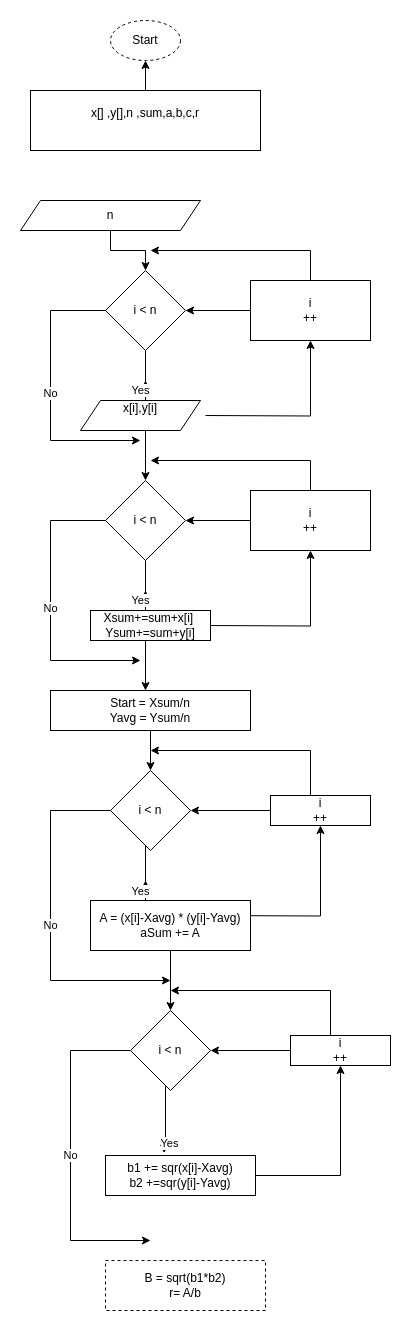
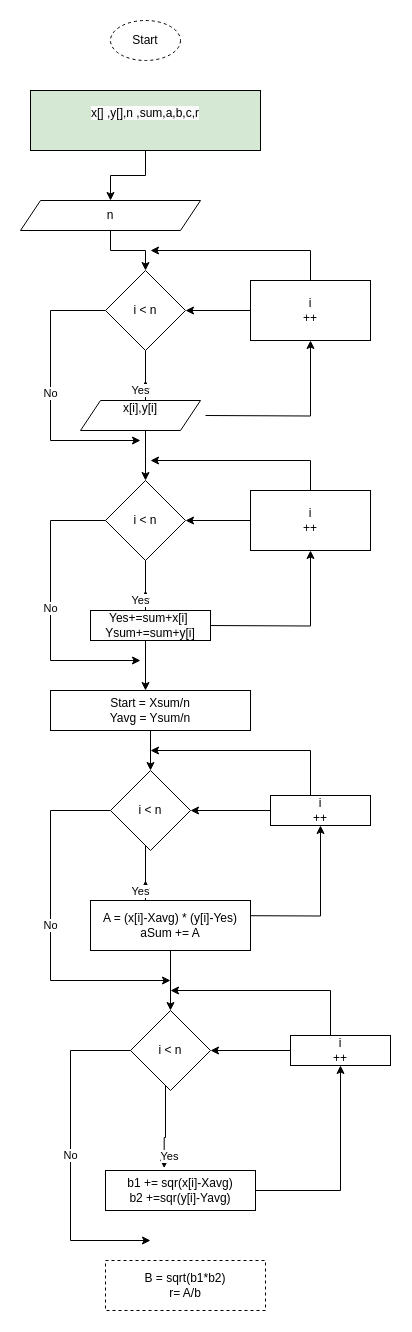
(146, 72) -> (132, 176)
(146, 121) -> (146, 121)
(151, 626) -> (151, 626)
(171, 926) -> (171, 926)
(181, 1176) -> (181, 1191)
